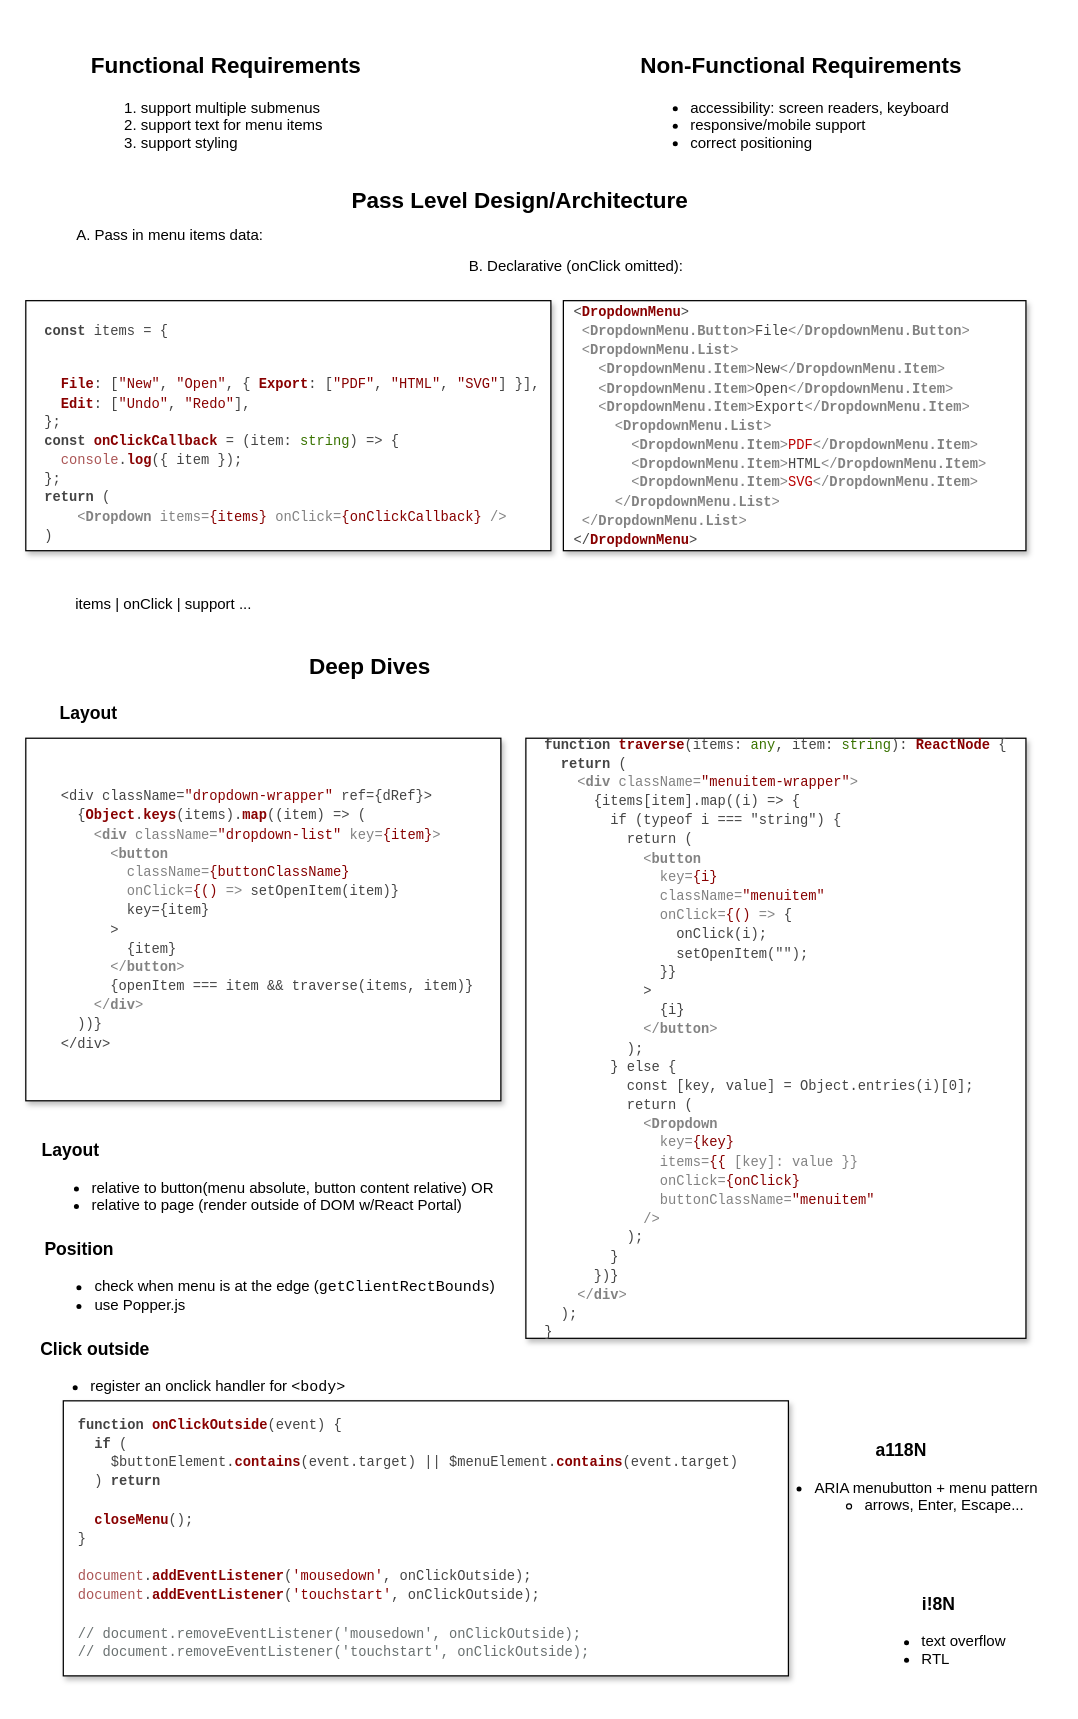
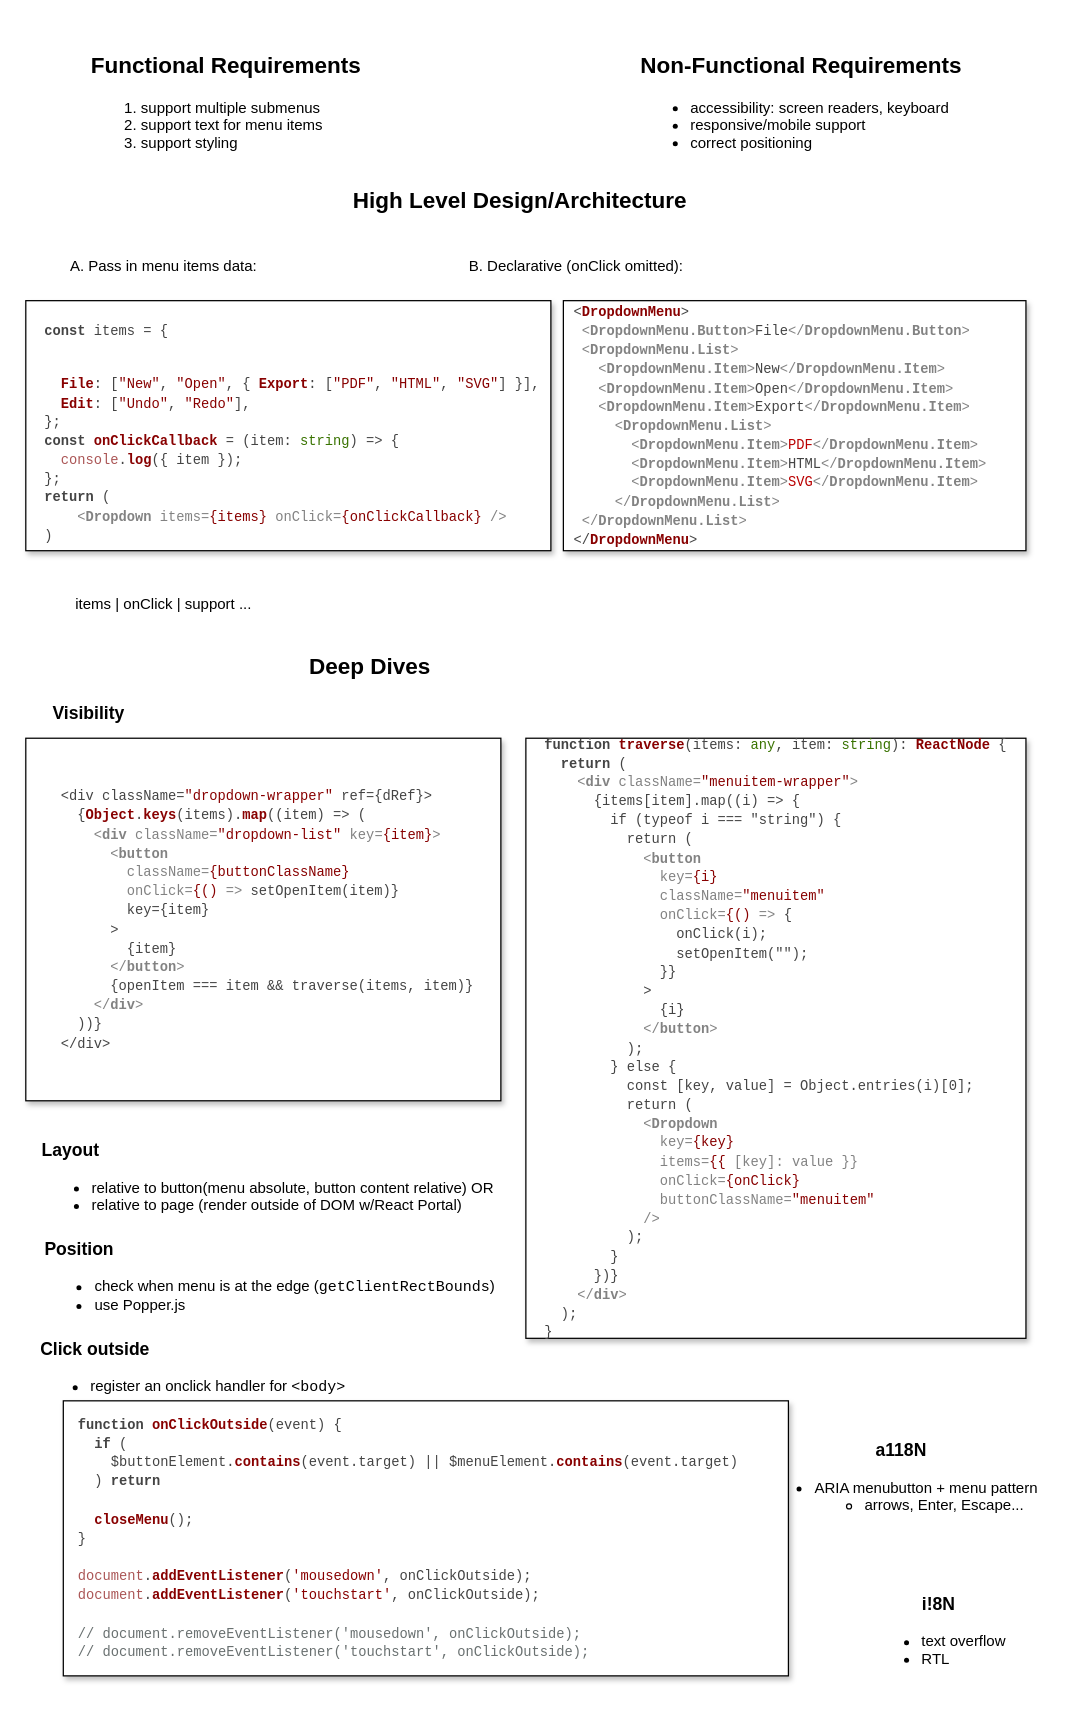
(520, 201) -> (520, 201)
(169, 236) -> (163, 267)
(89, 713) -> (89, 713)
